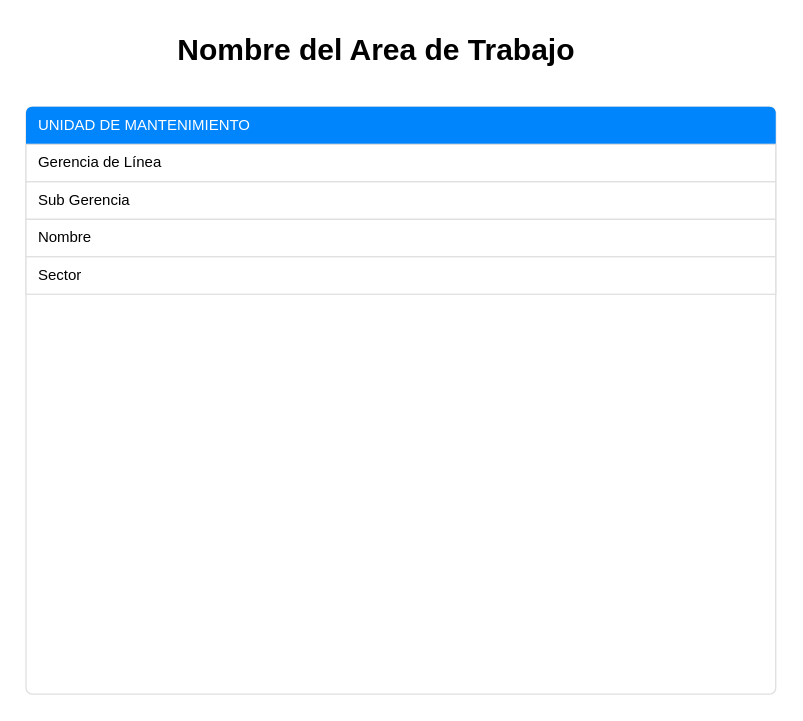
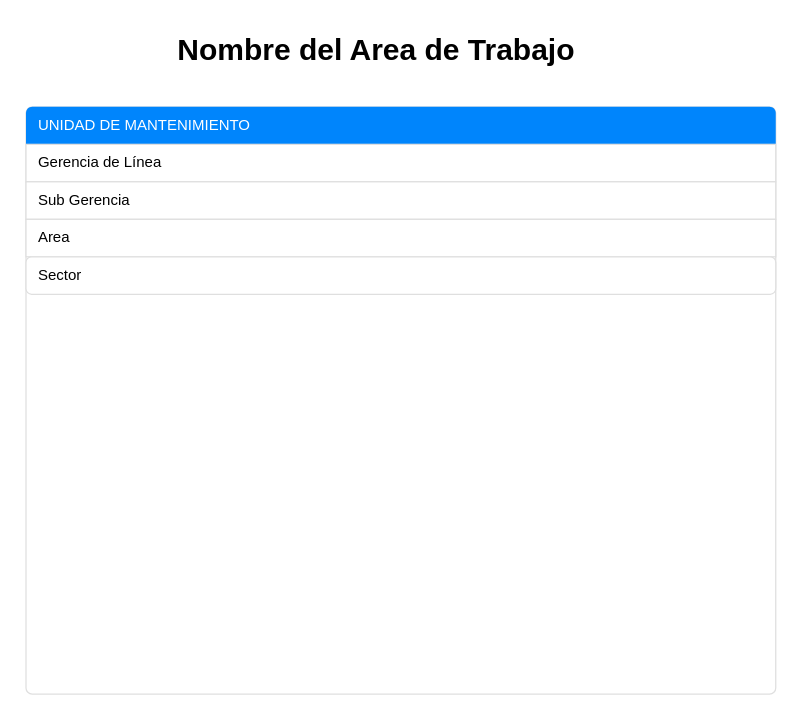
(63, 238) -> (55, 238)
(401, 276) -> (401, 276)
